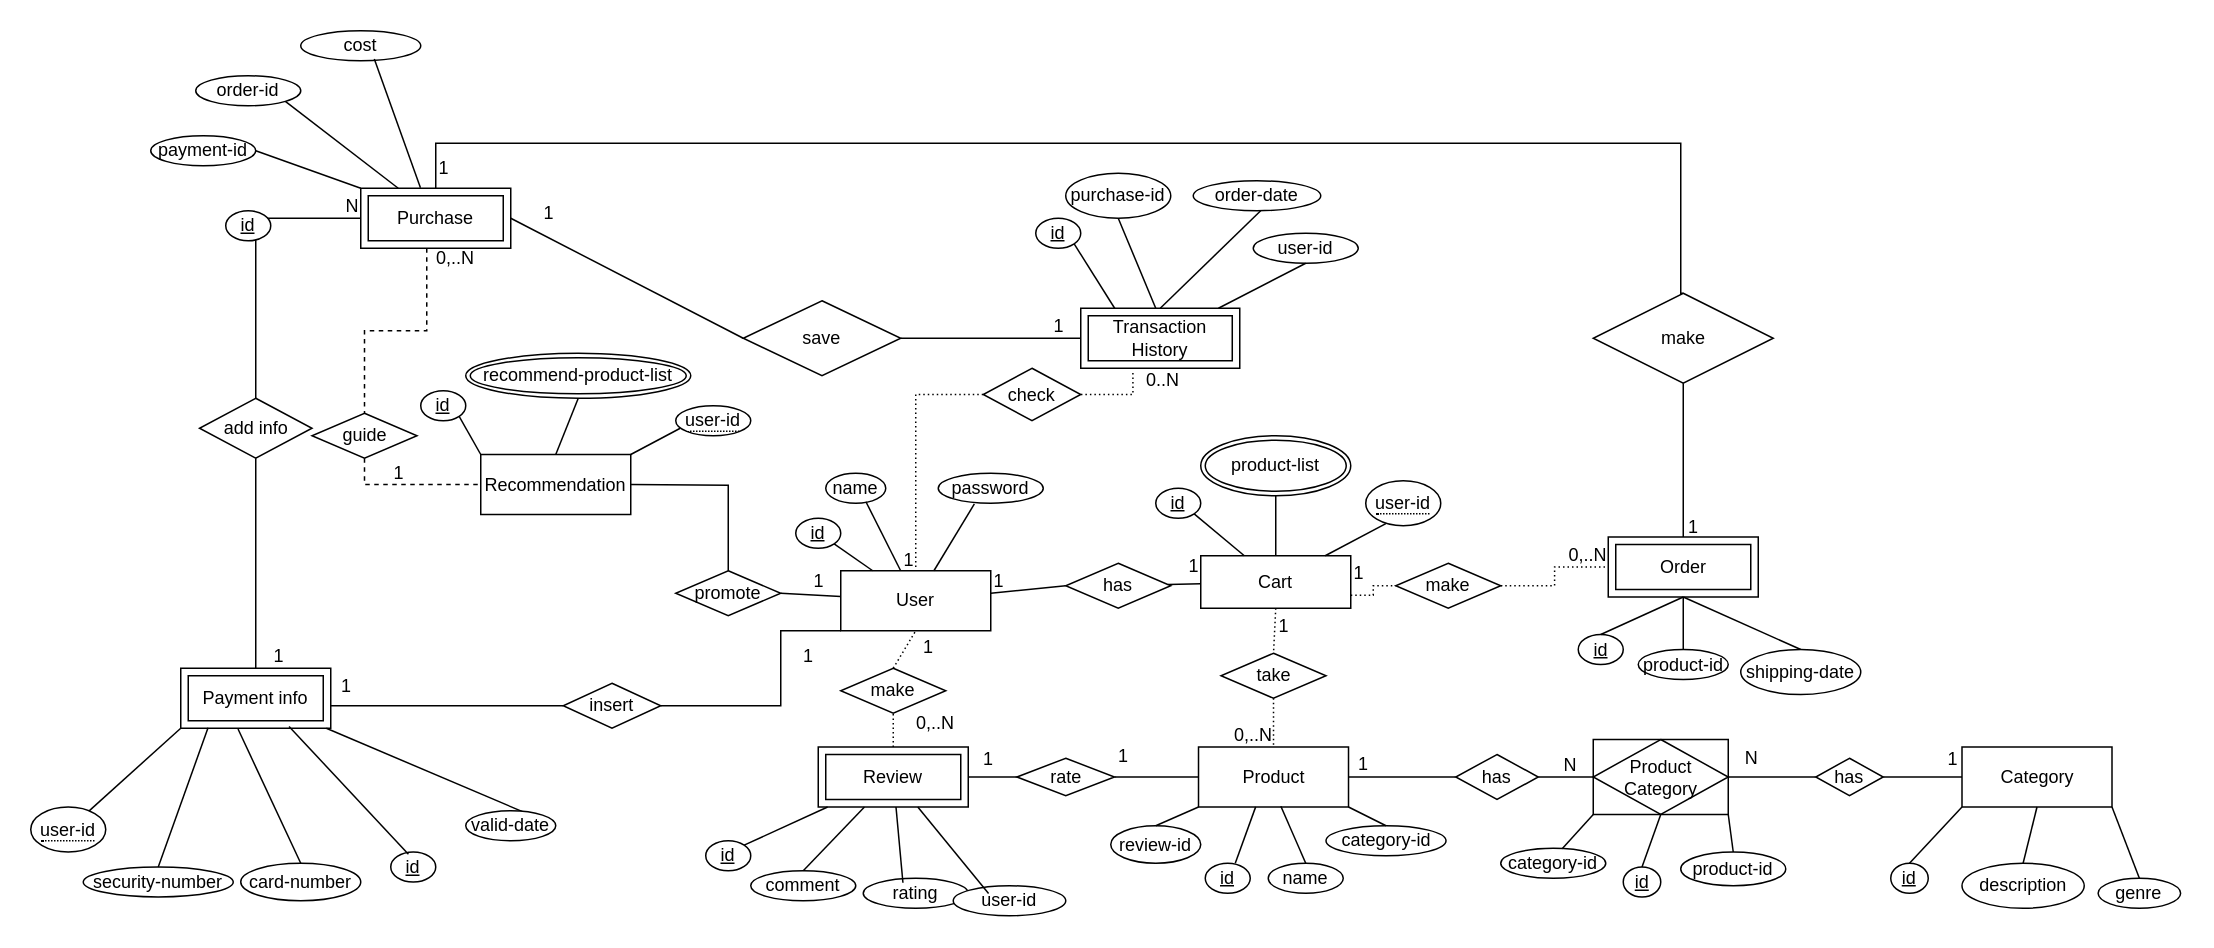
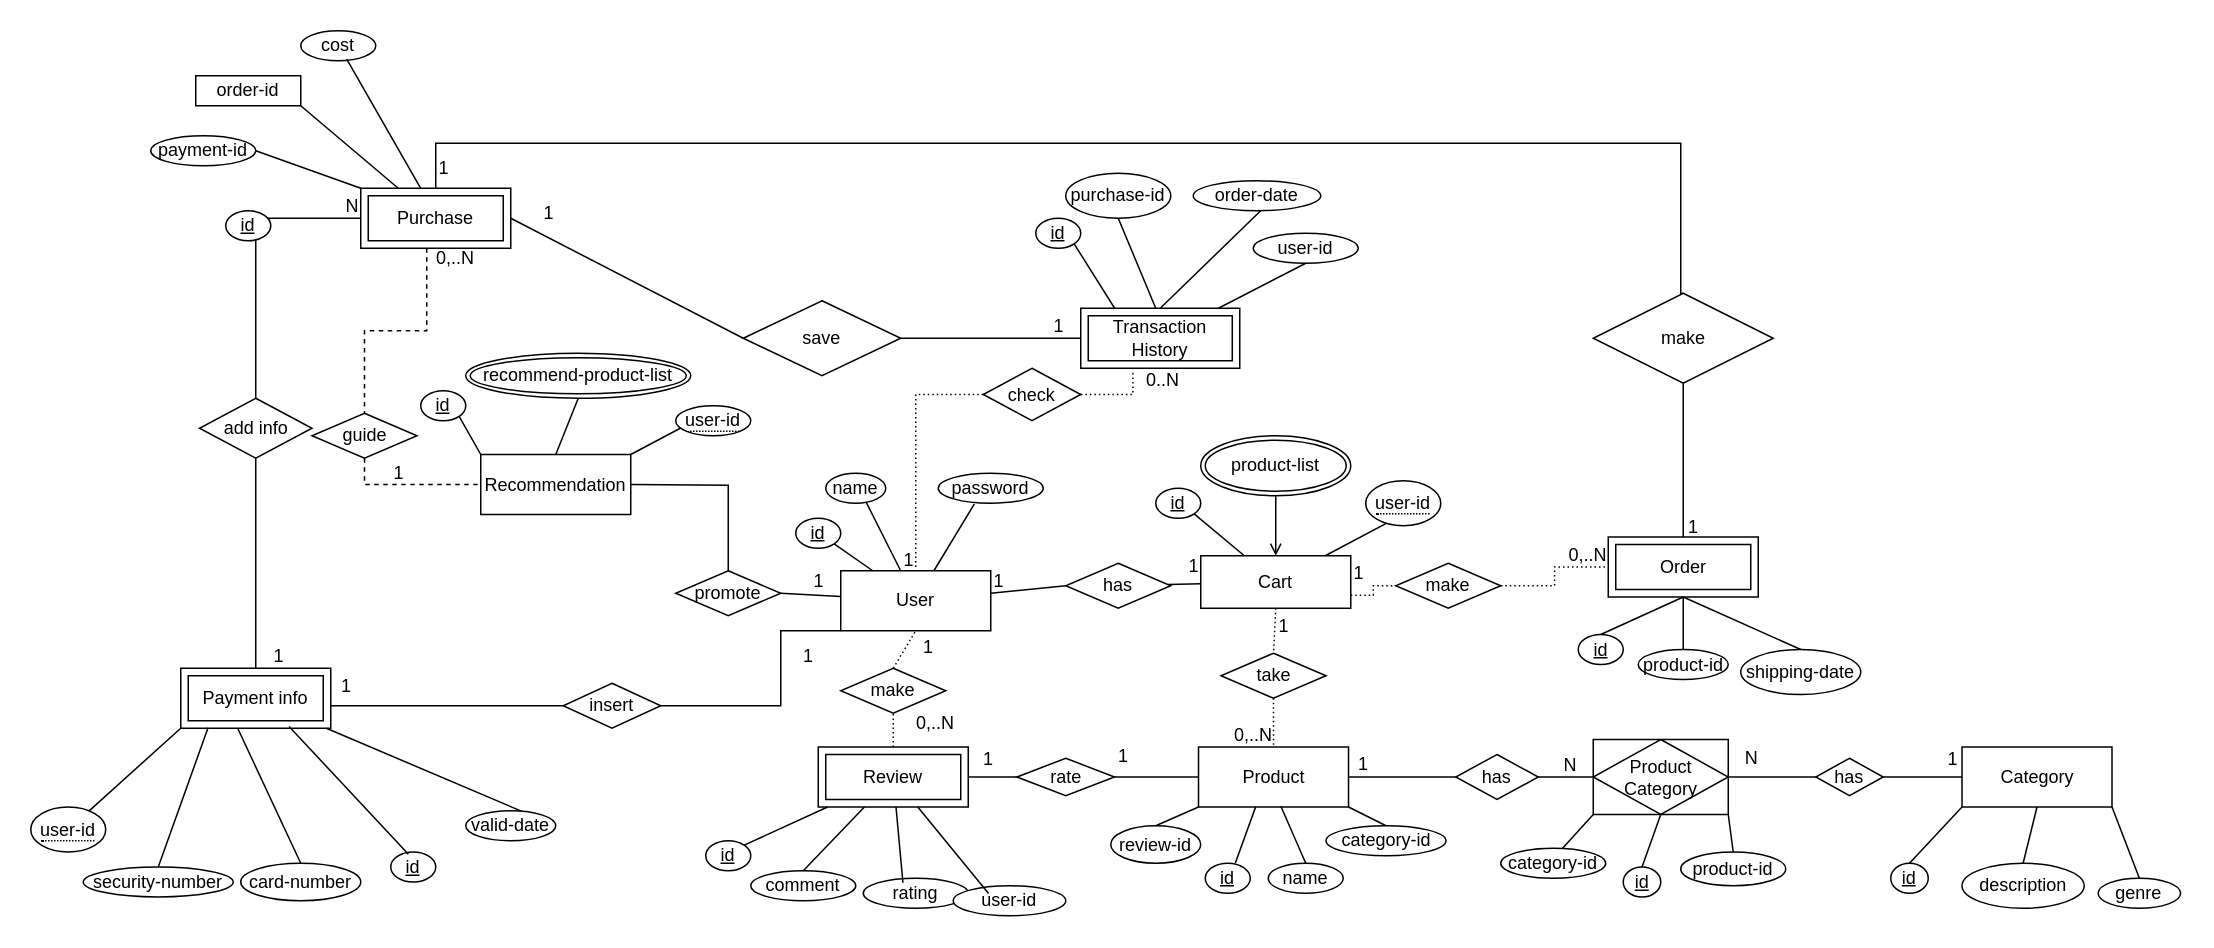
(361, 46) -> (338, 46)
(248, 91) -> (248, 91)
(1276, 549) -> (1276, 548)
